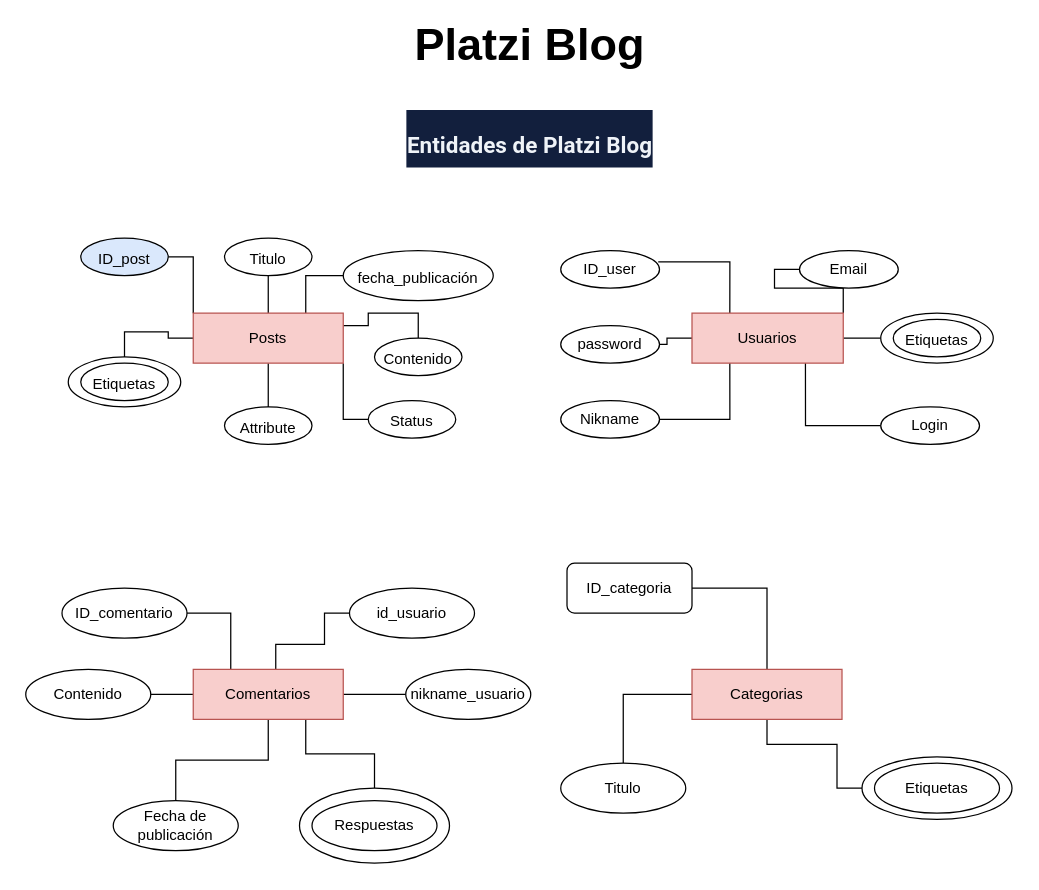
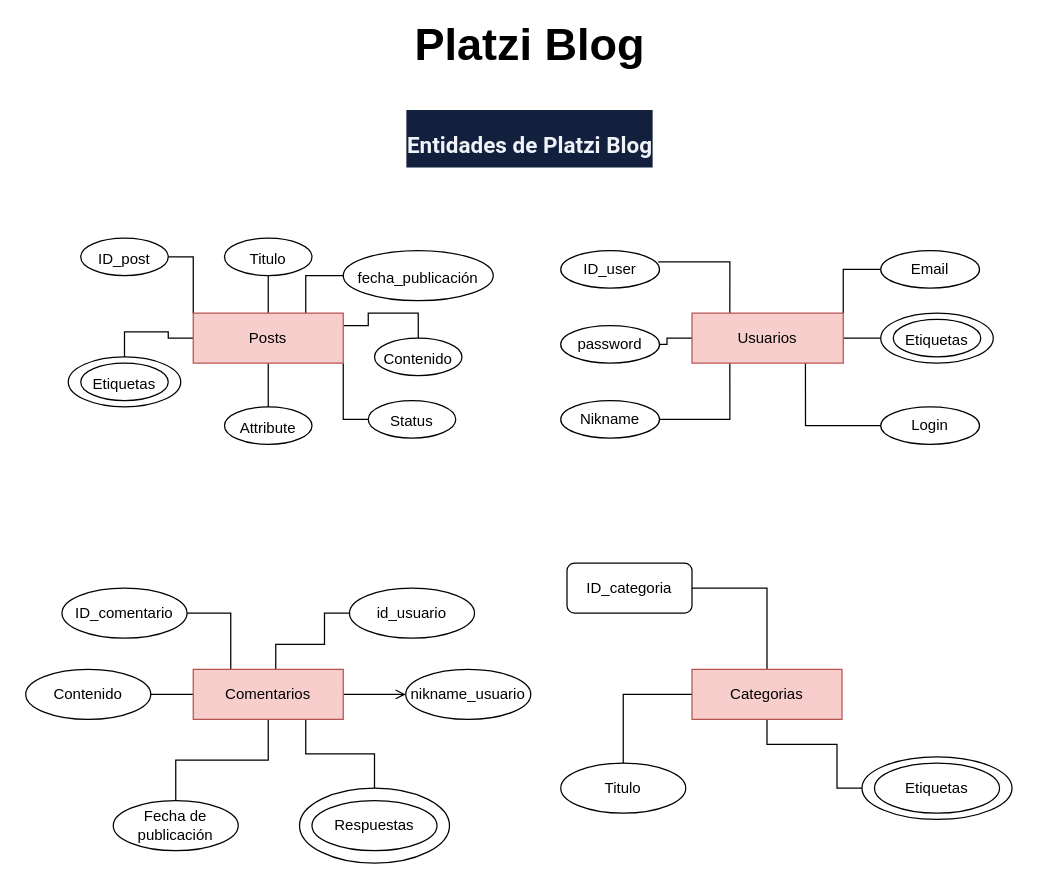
(124, 257) -> (124, 257)
(849, 269) -> (930, 269)
(401, 694) -> (400, 694)
